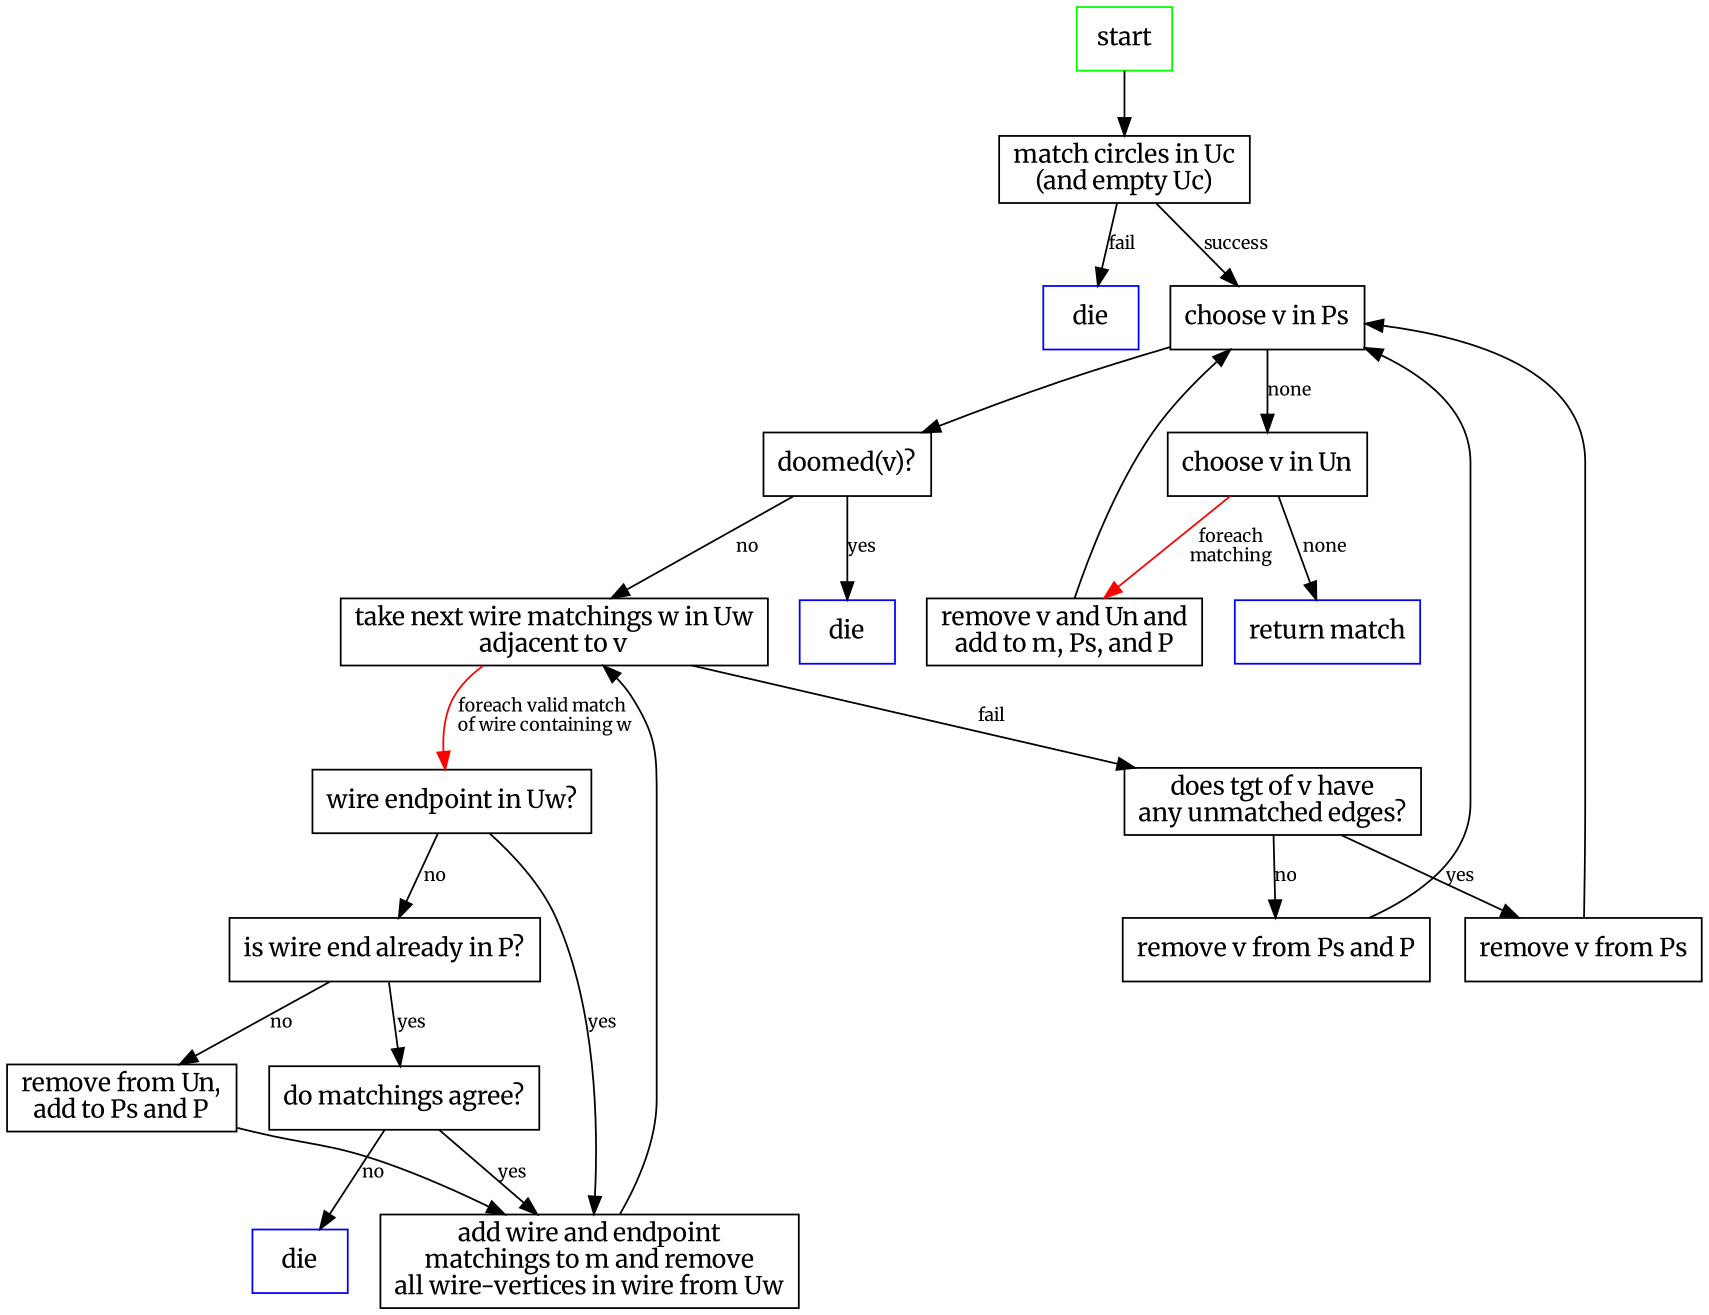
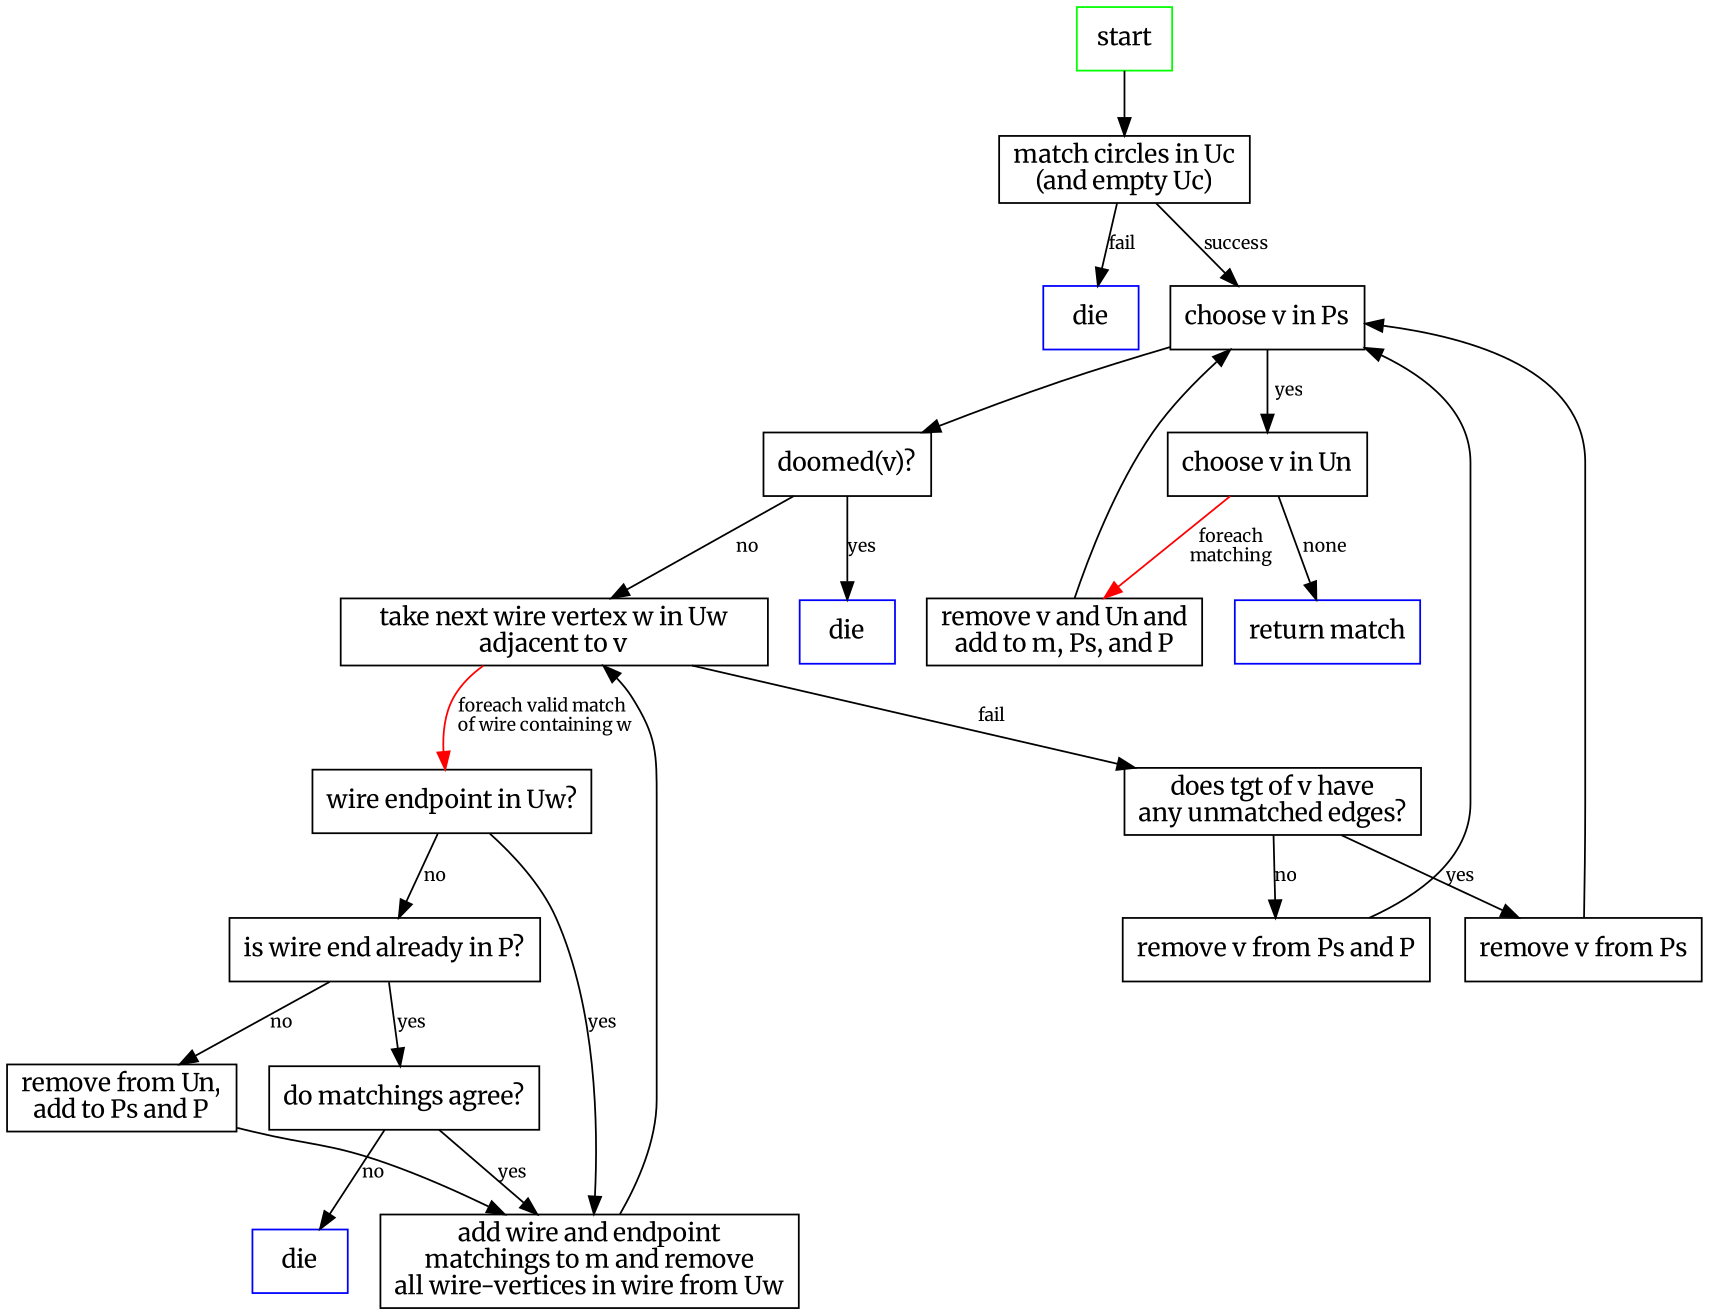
(1290, 391) -> (1290, 391)
(554, 632) -> (554, 632)
